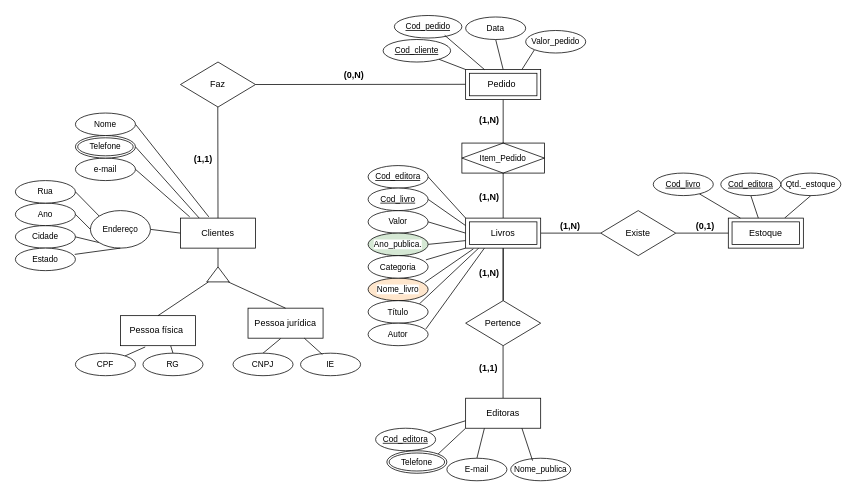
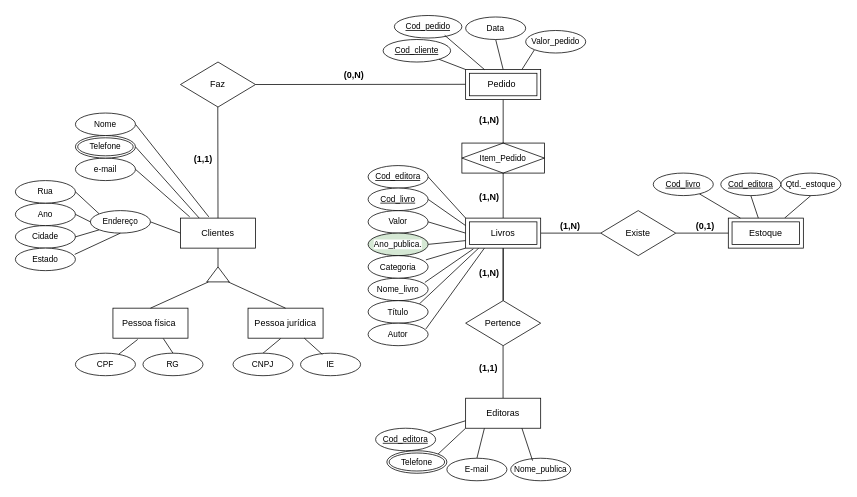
(120, 229) -> (120, 222)
(398, 289) -> (398, 289)
(158, 330) -> (150, 323)
